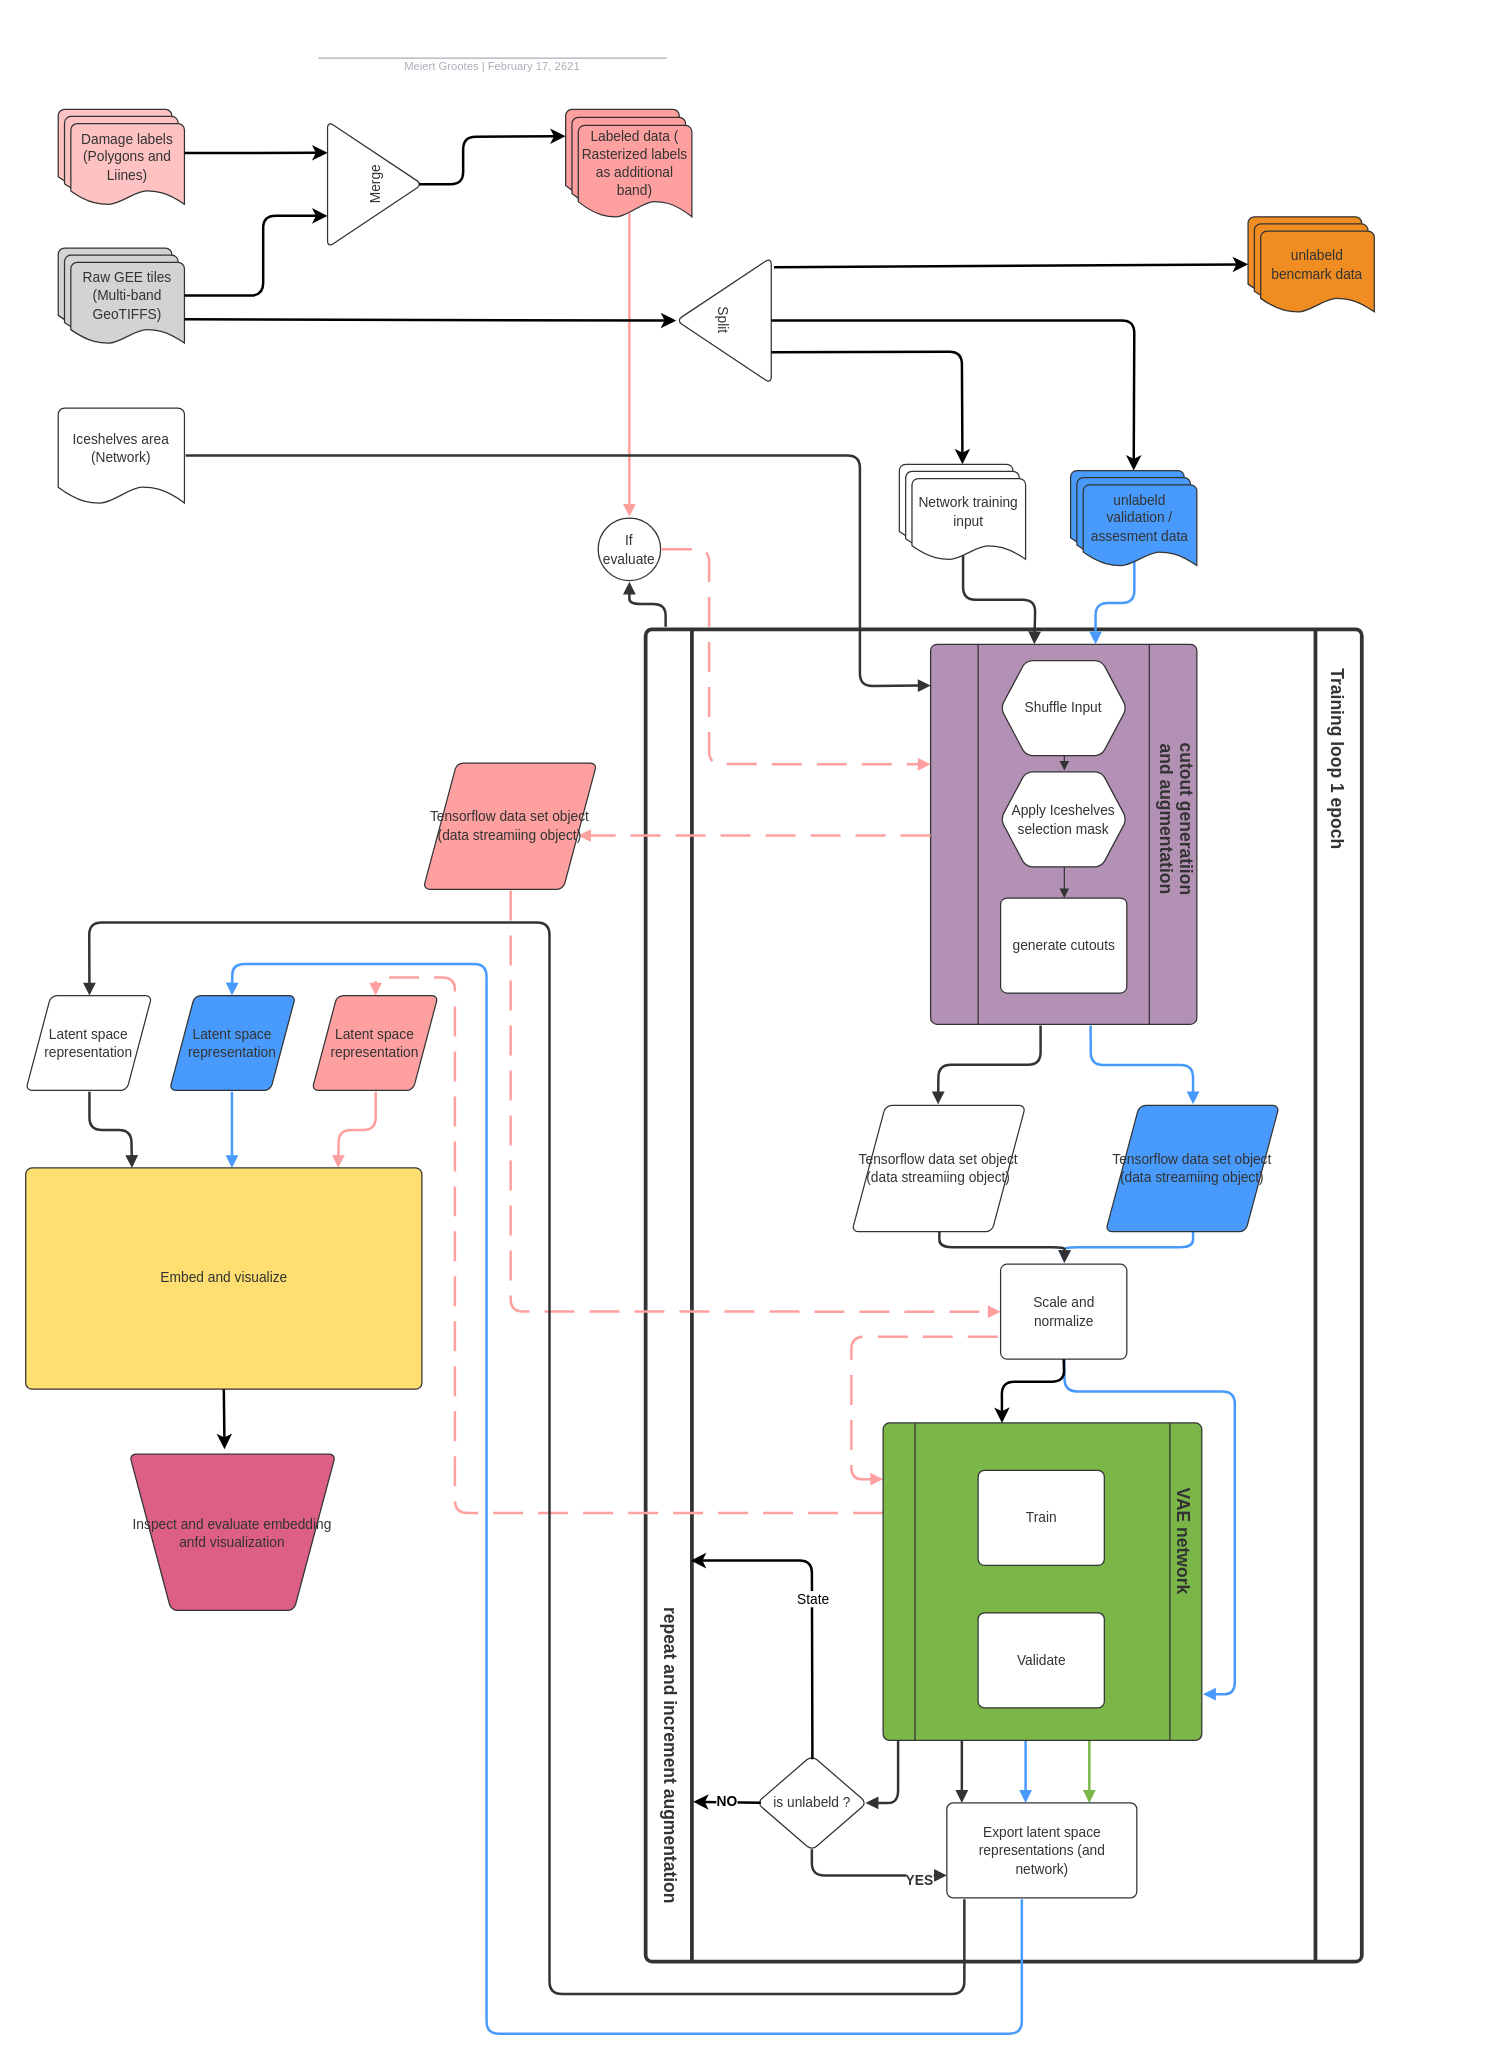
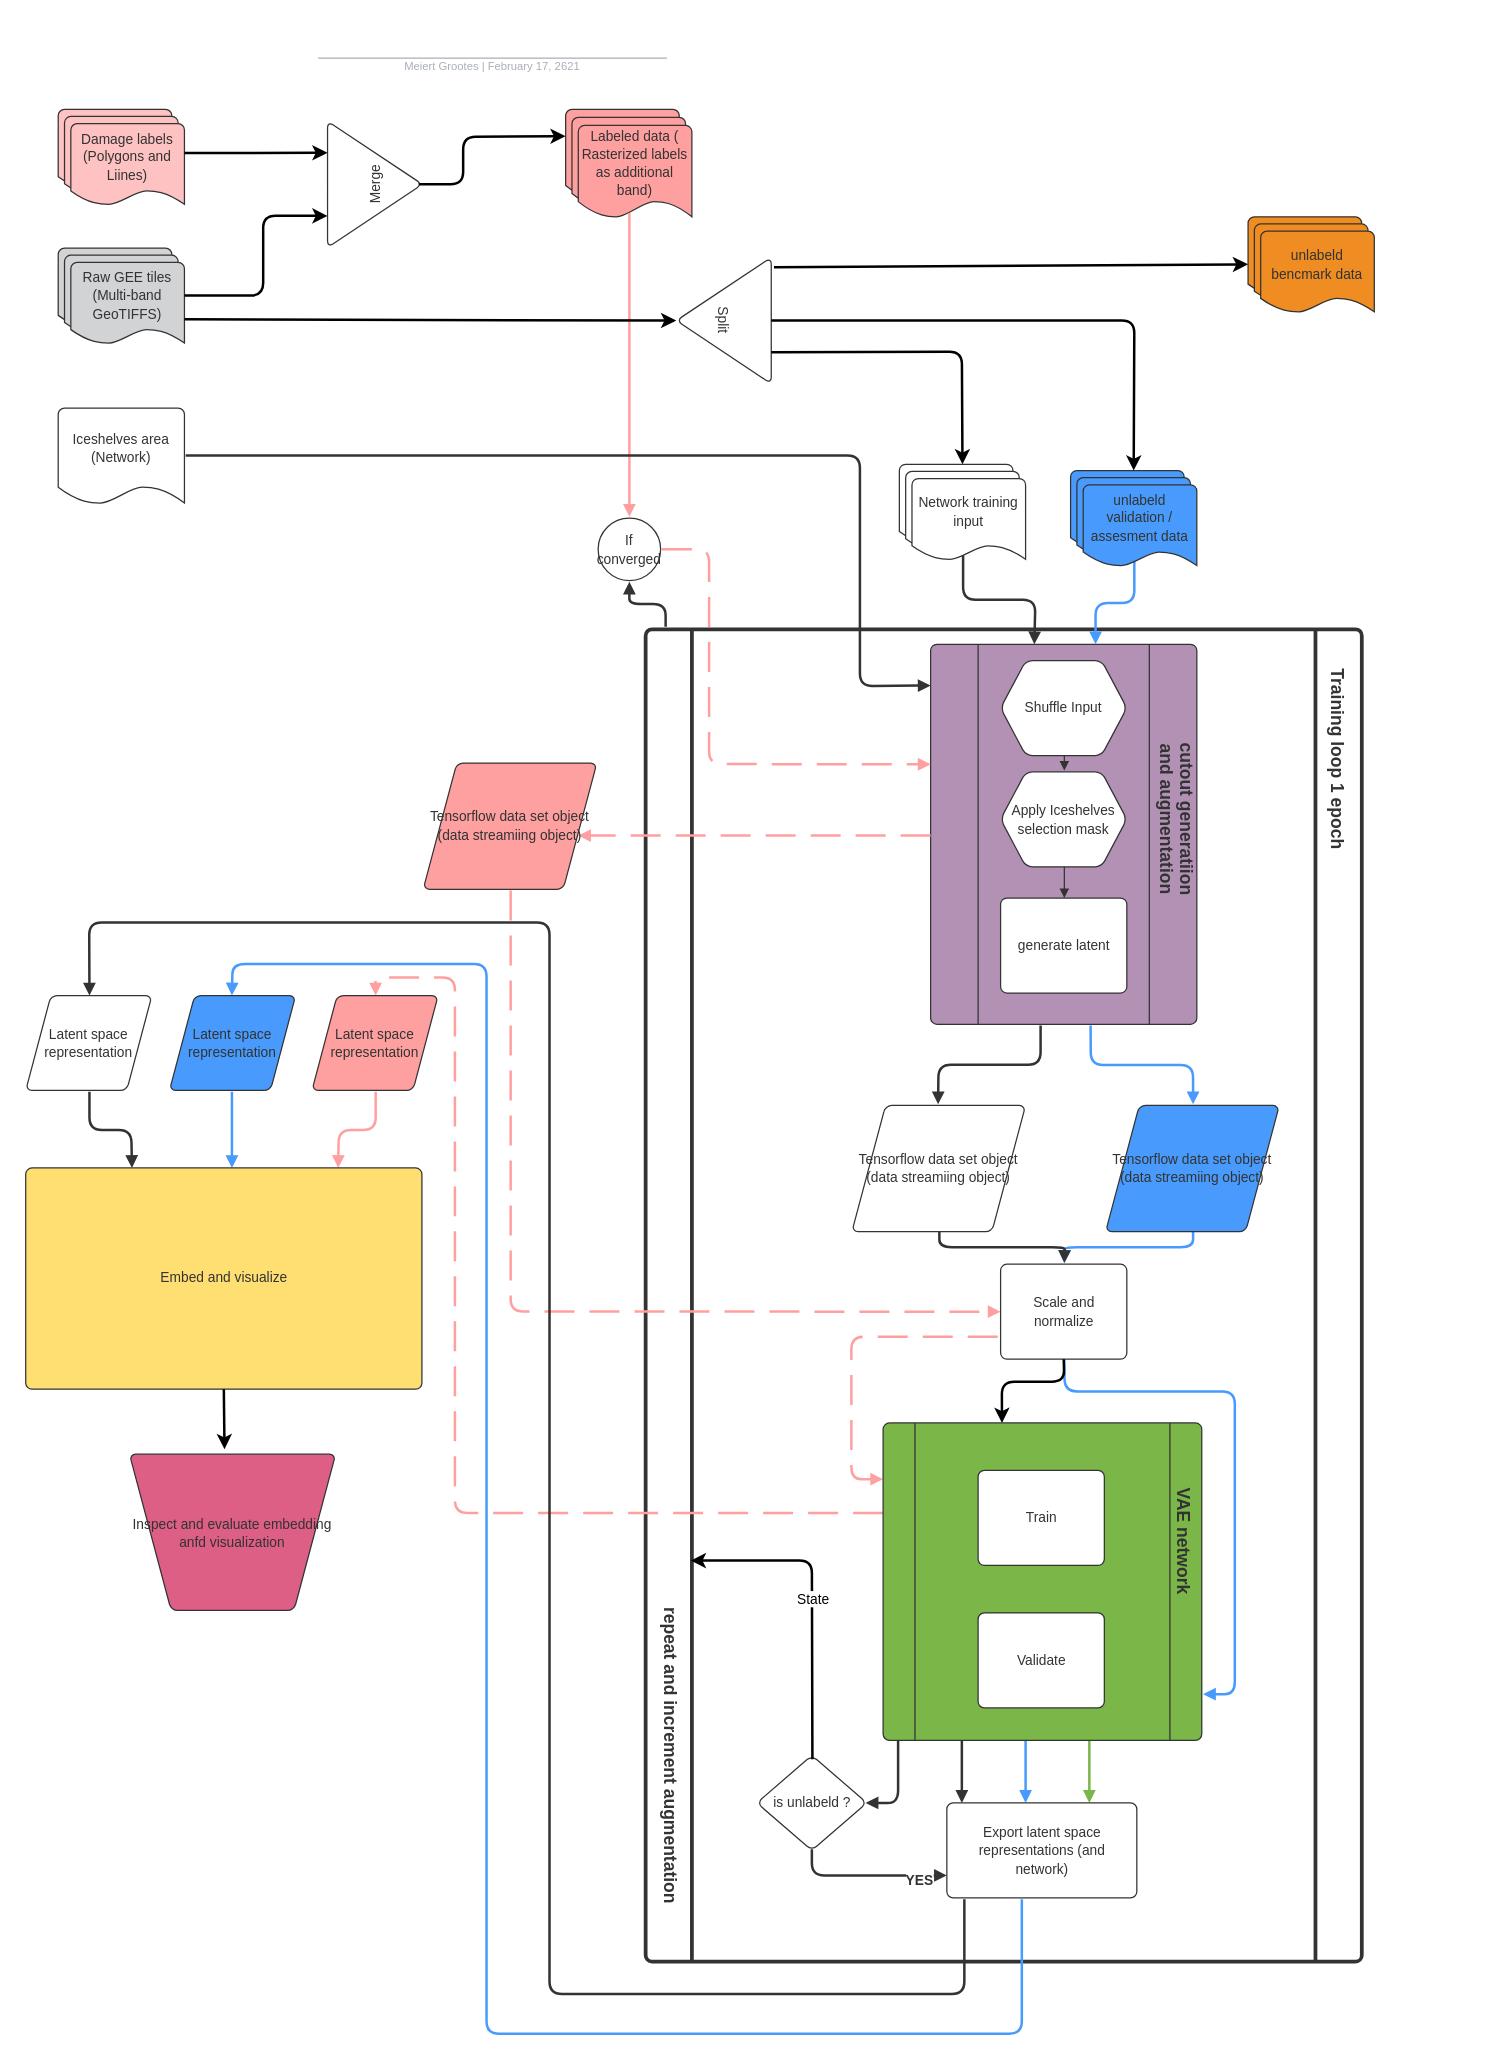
(629, 549) -> (629, 549)
(1064, 946) -> (1064, 946)
(733, 1803) -> none
